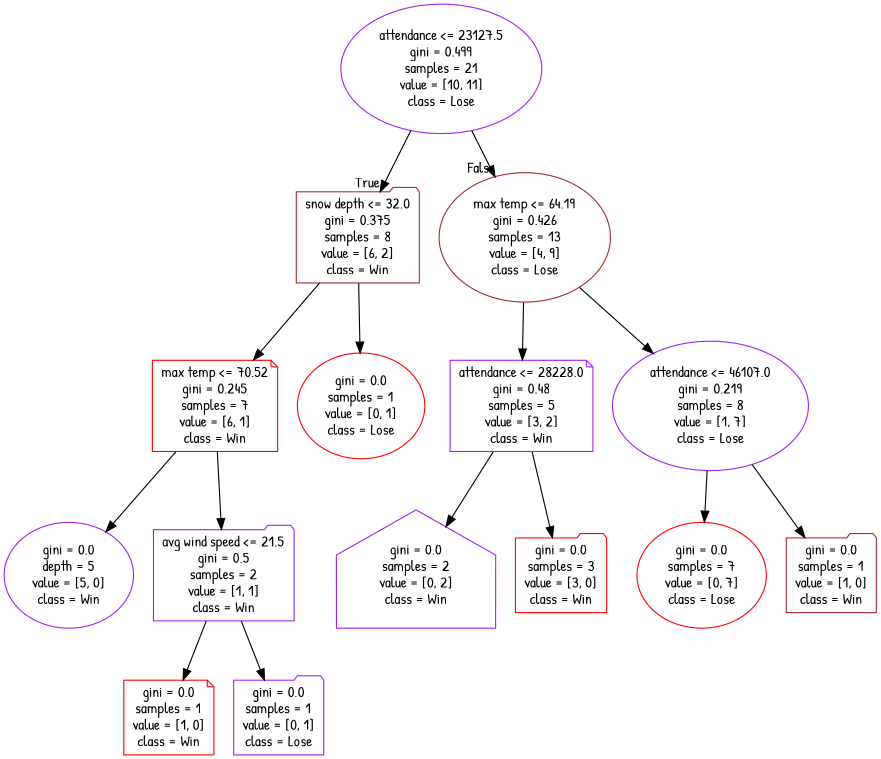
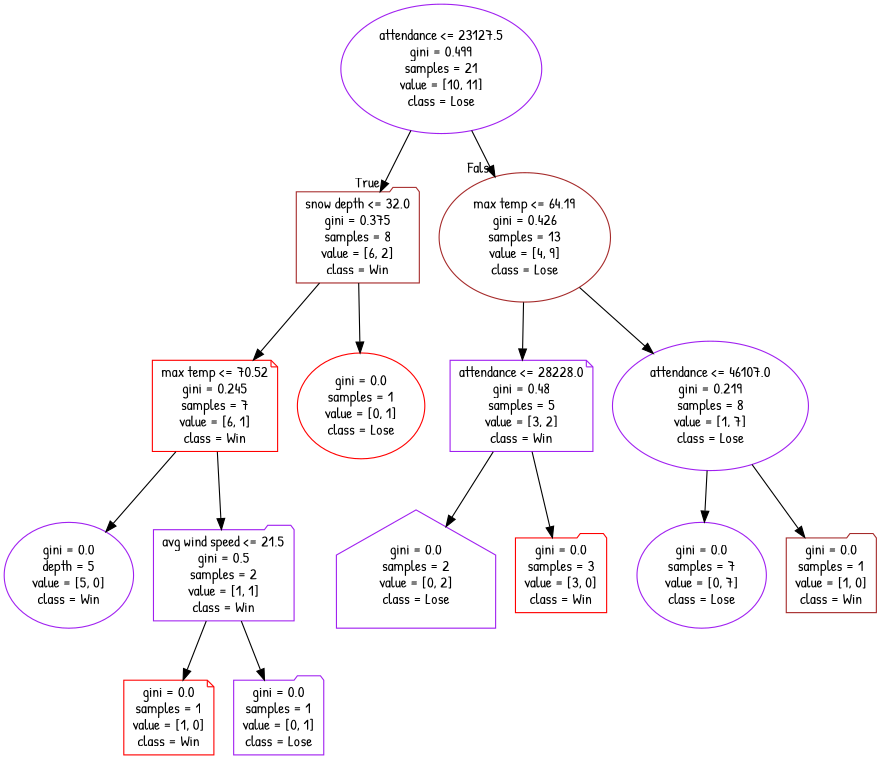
(416, 575) -> (416, 575)
(702, 575) -> (702, 575)
